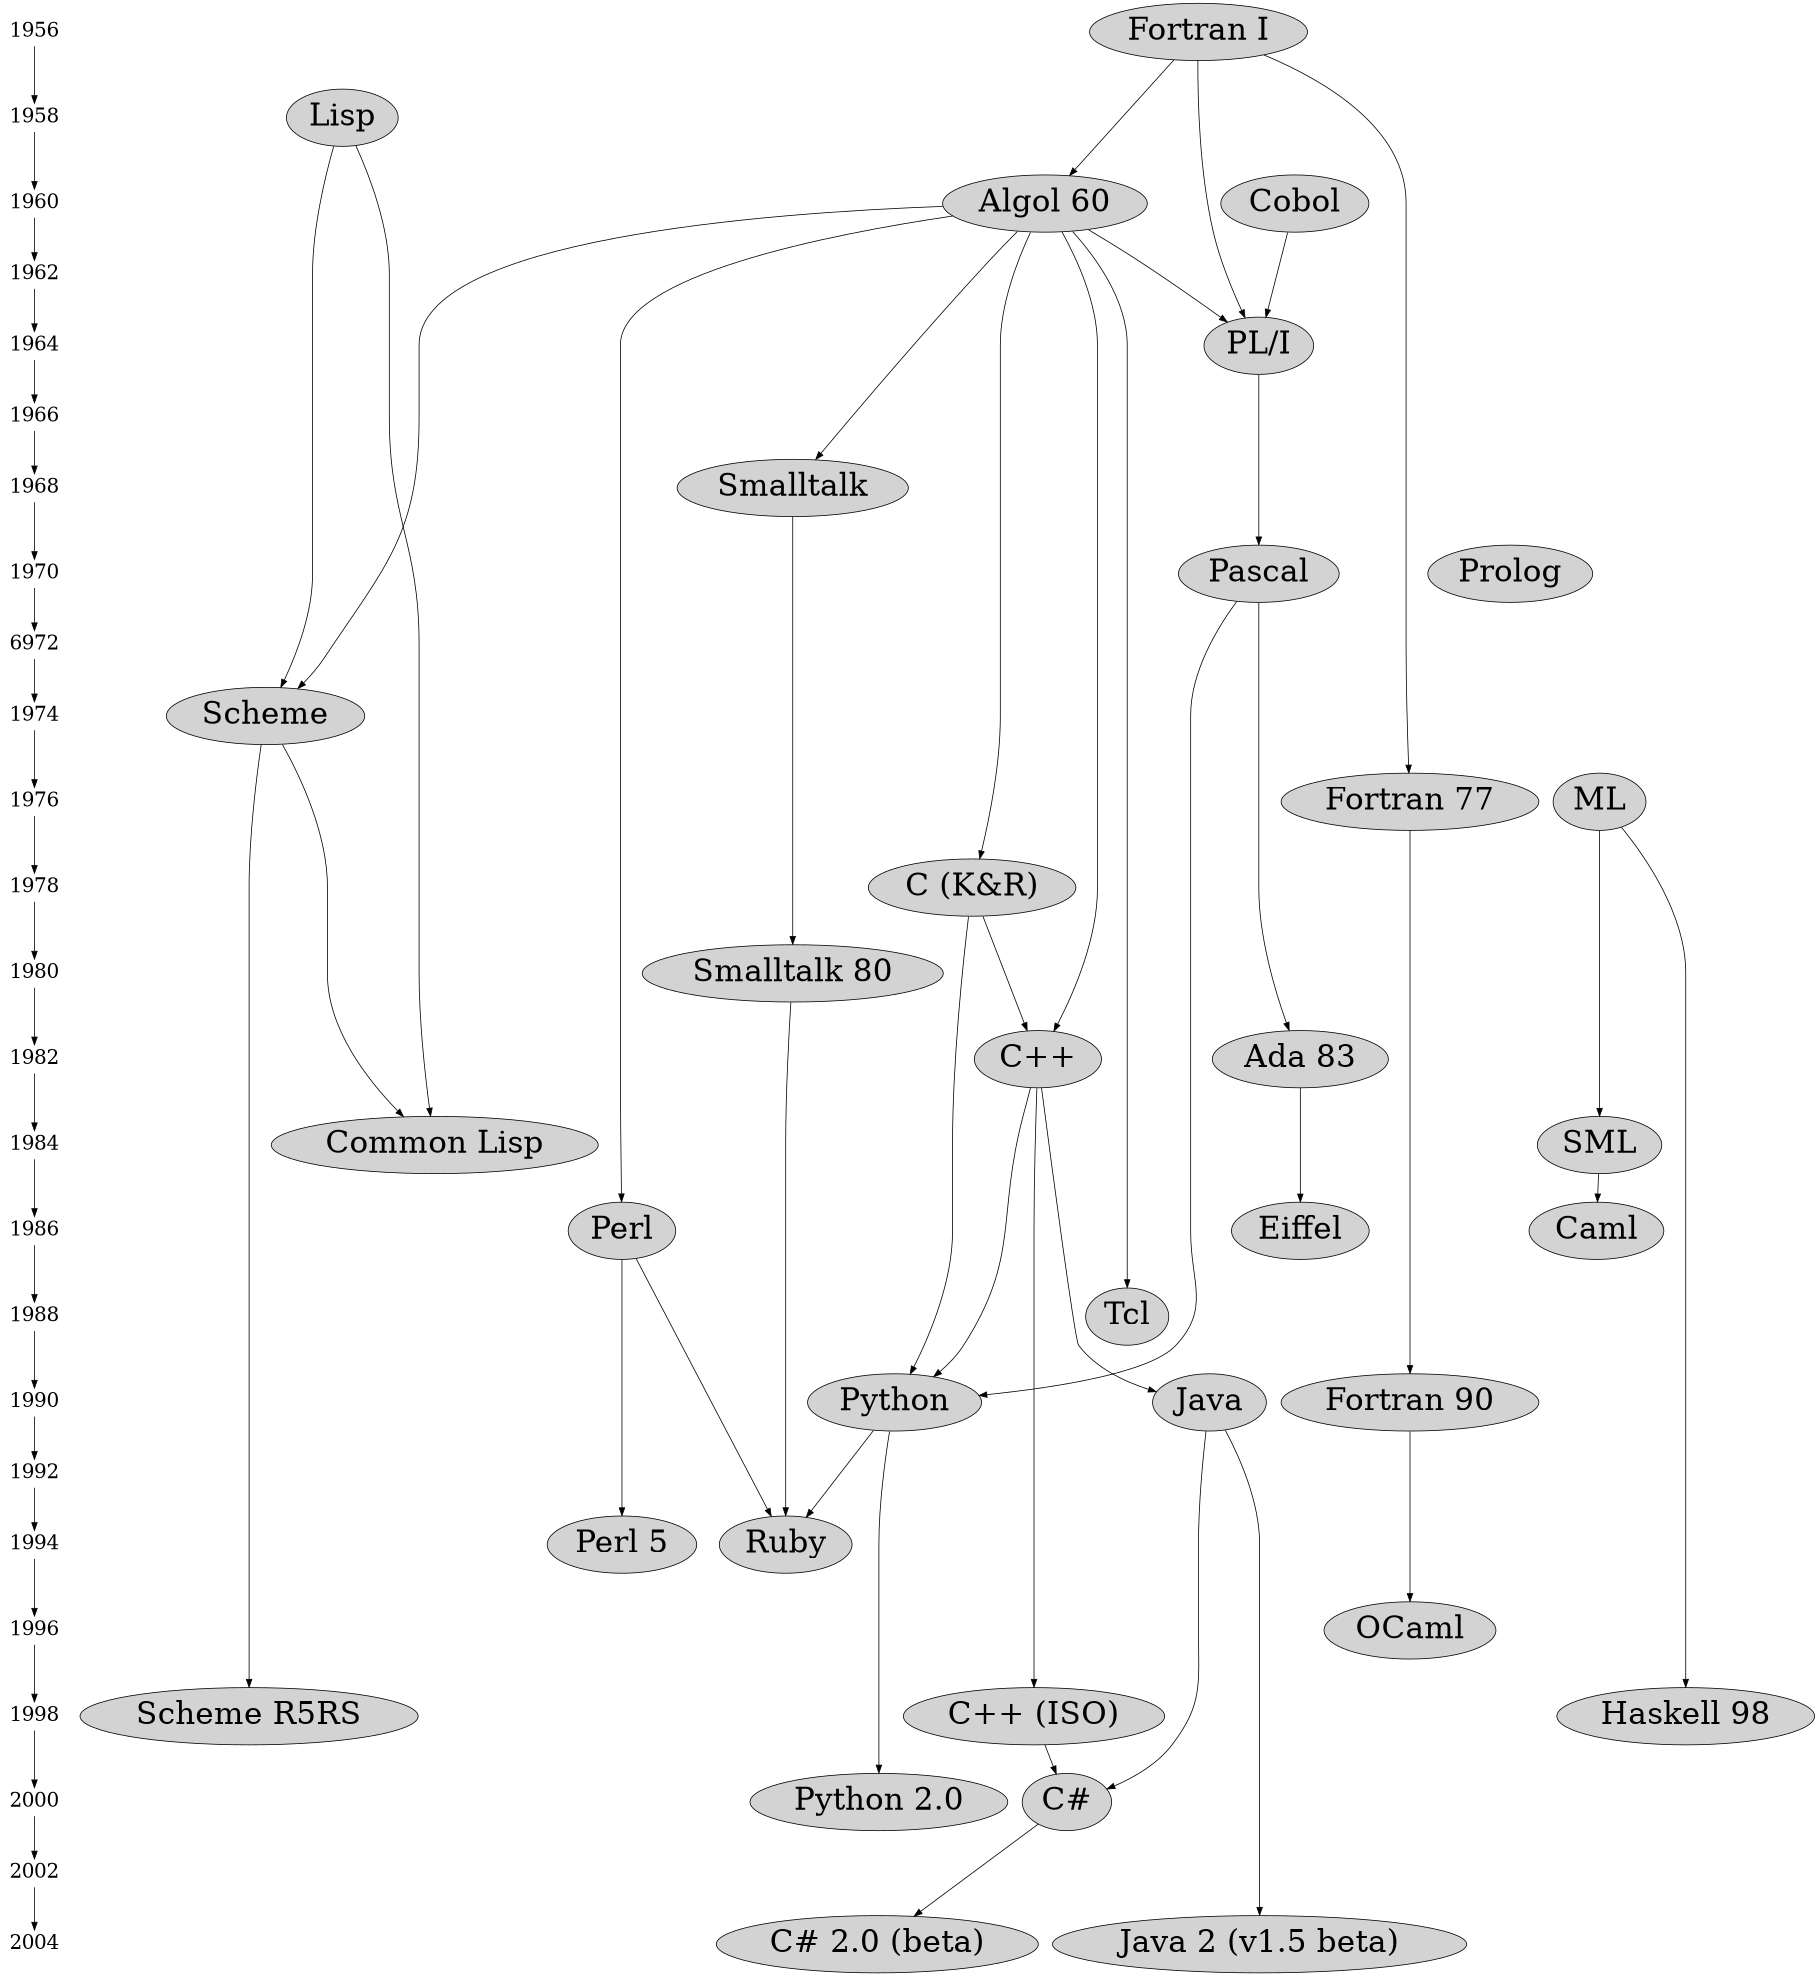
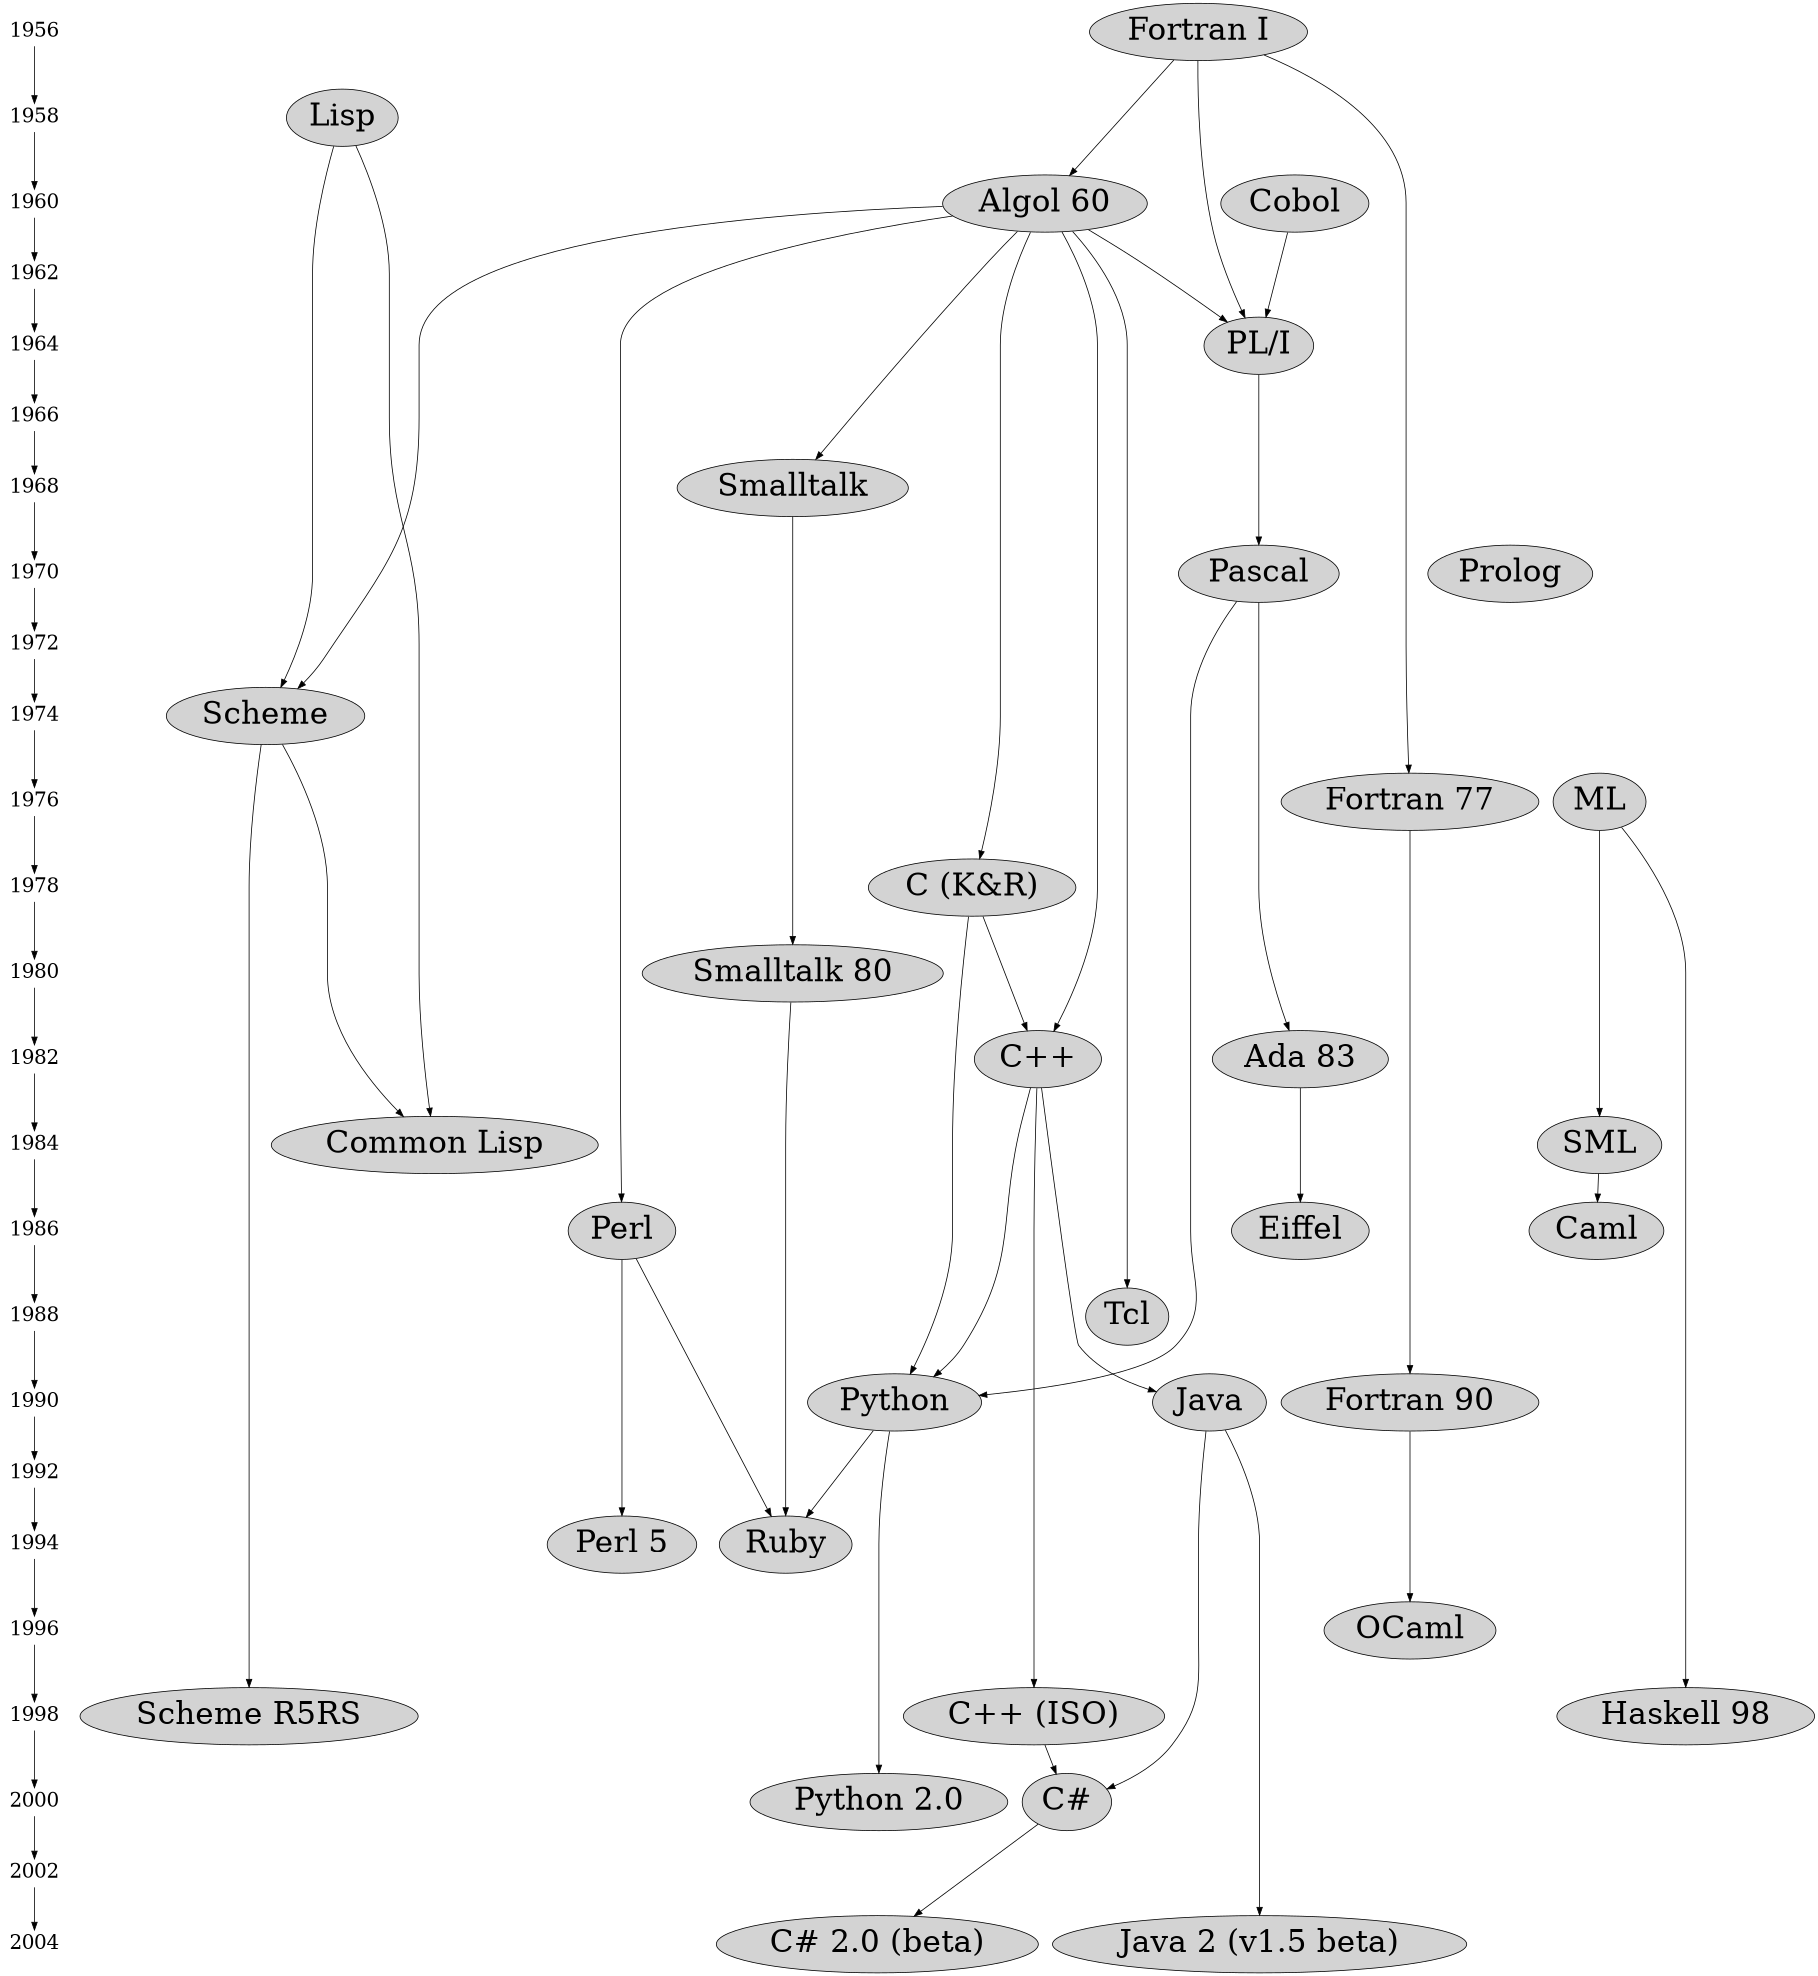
(34, 645) -> (34, 645)
